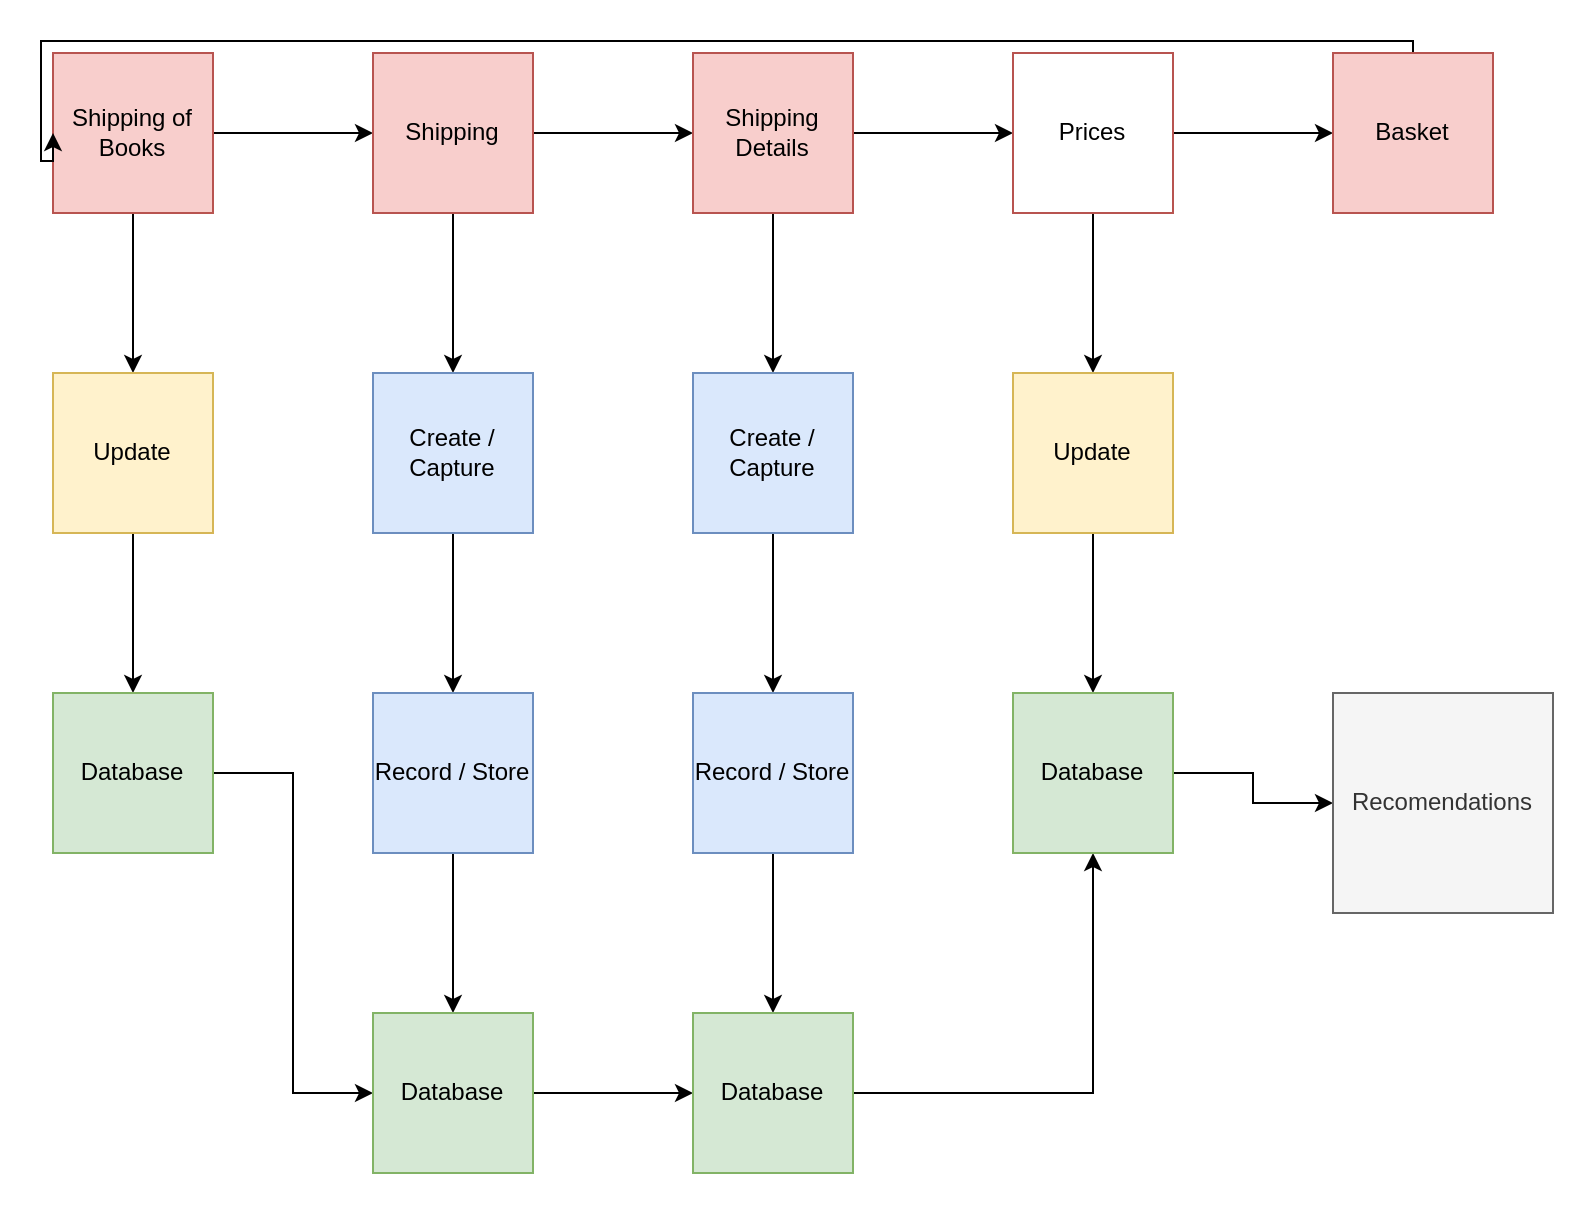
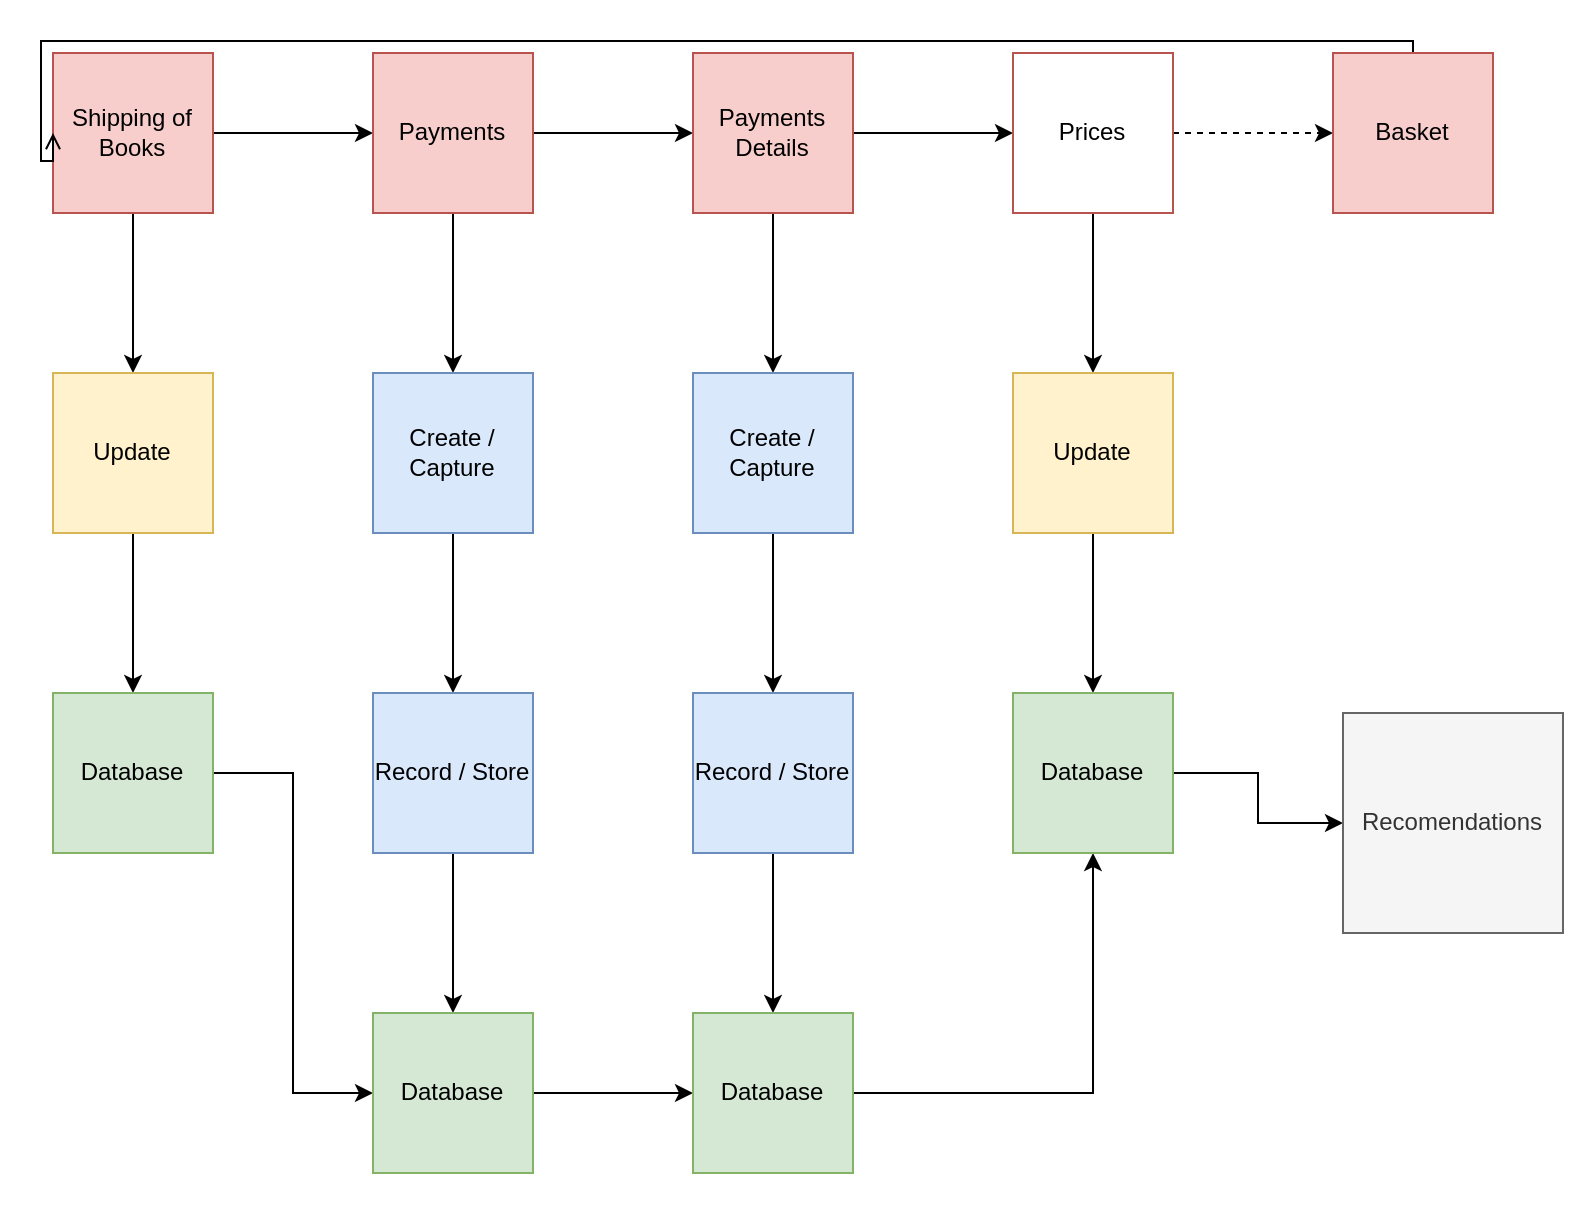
(453, 133) -> (453, 133)
(773, 133) -> (773, 133)
(1246, 133) -> (1246, 133)
(53, 148) -> (53, 144)
(1443, 803) -> (1453, 823)
